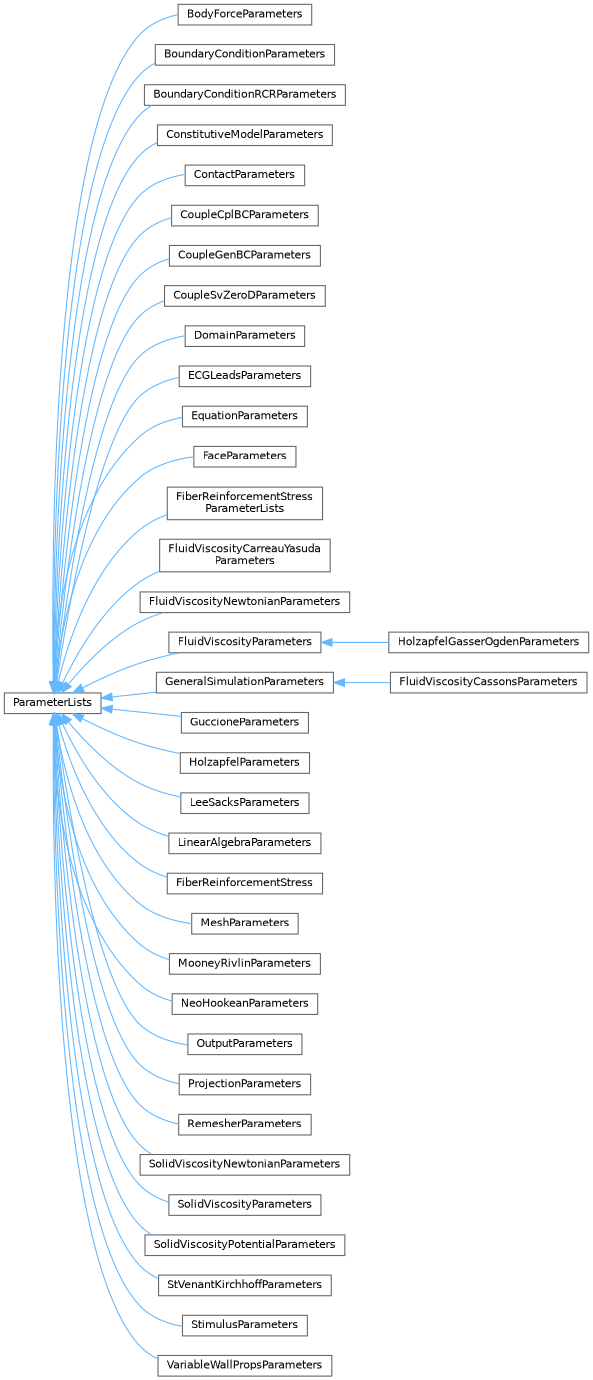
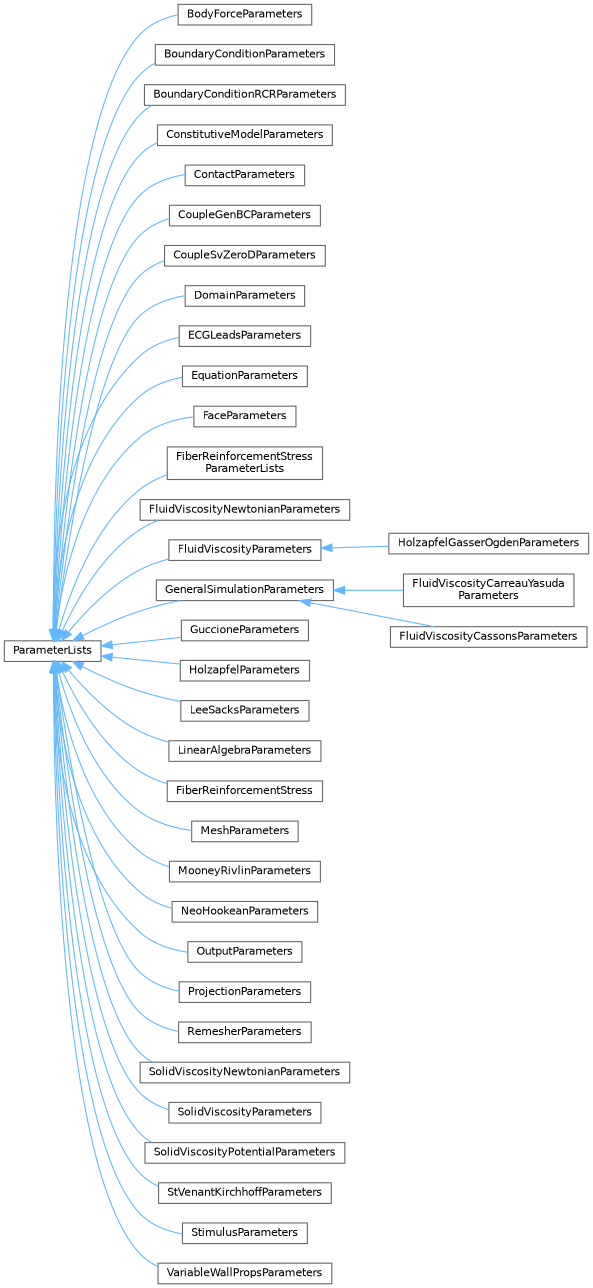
(245, 216) -> none
(102, 619) -> (374, 590)
